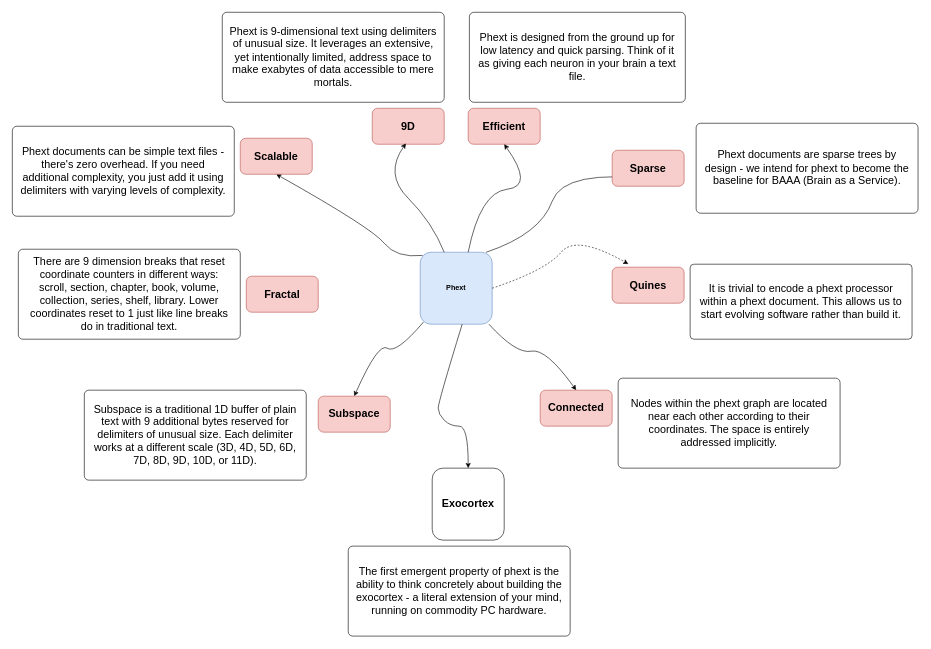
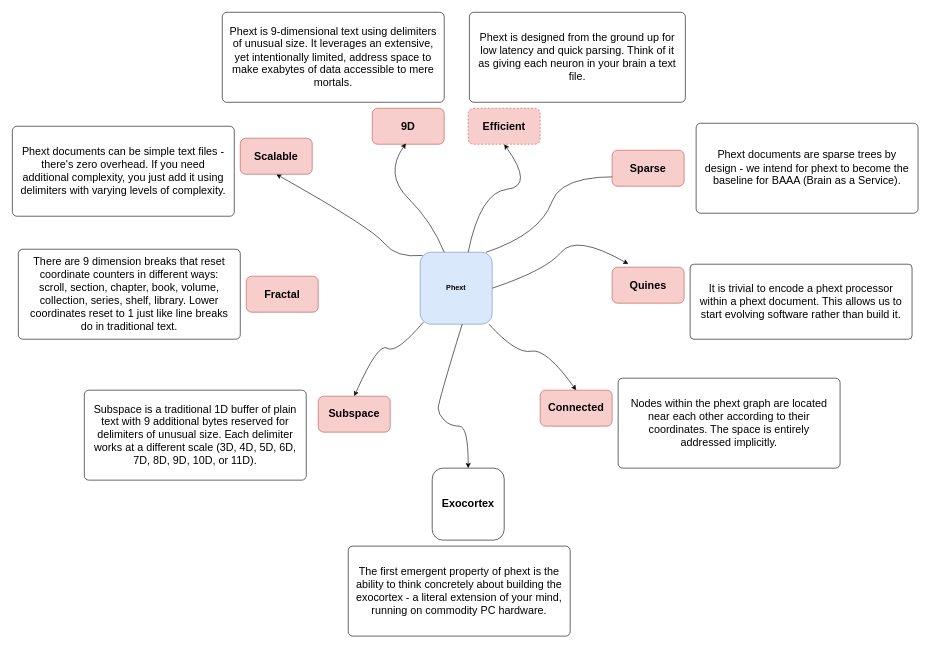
(504, 126) -> (504, 126)
(556, 257) -> (556, 257)
